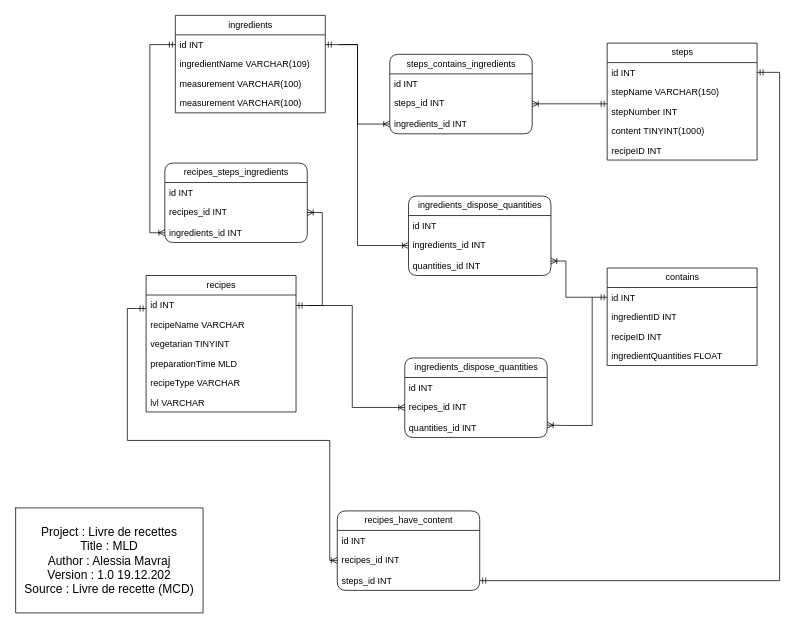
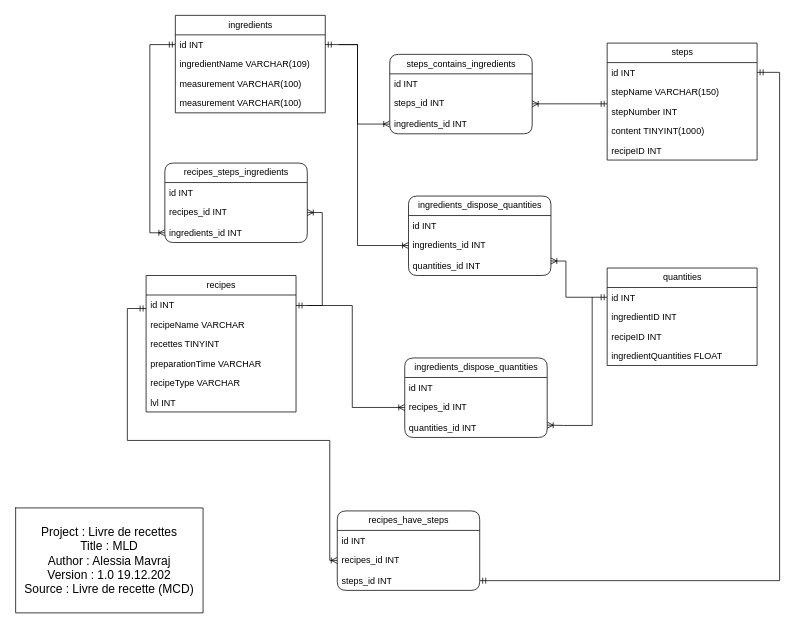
(683, 278) -> (683, 278)
(193, 345) -> (190, 345)
(195, 364) -> (205, 364)
(175, 403) -> (165, 403)
(409, 521) -> (409, 521)
